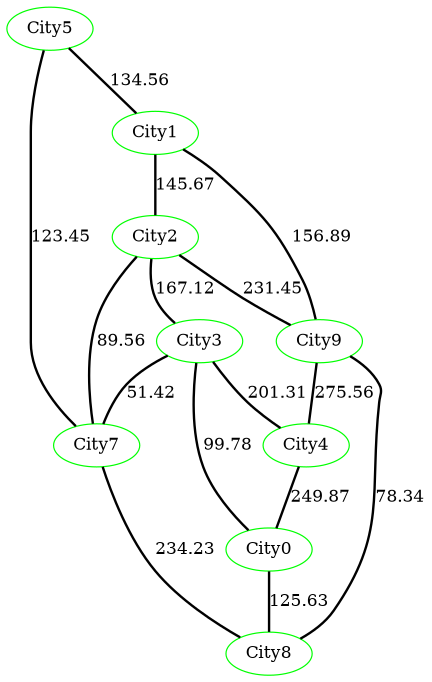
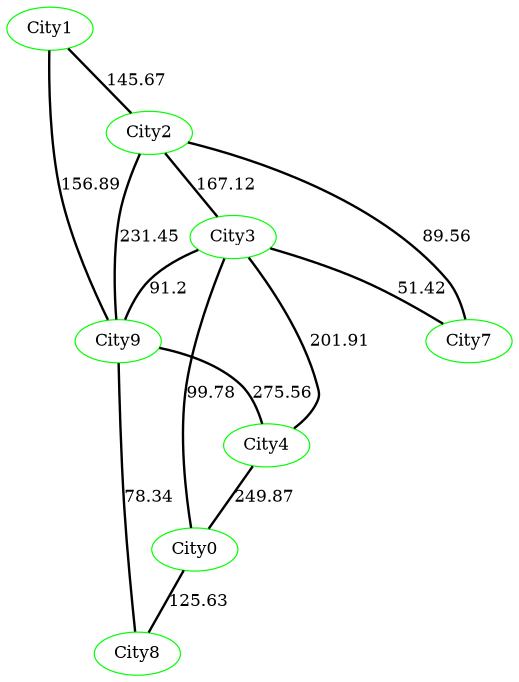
(50, 29) -> none
none -> (153, 276)
(277, 393) -> (340, 341)
(153, 567) -> none
